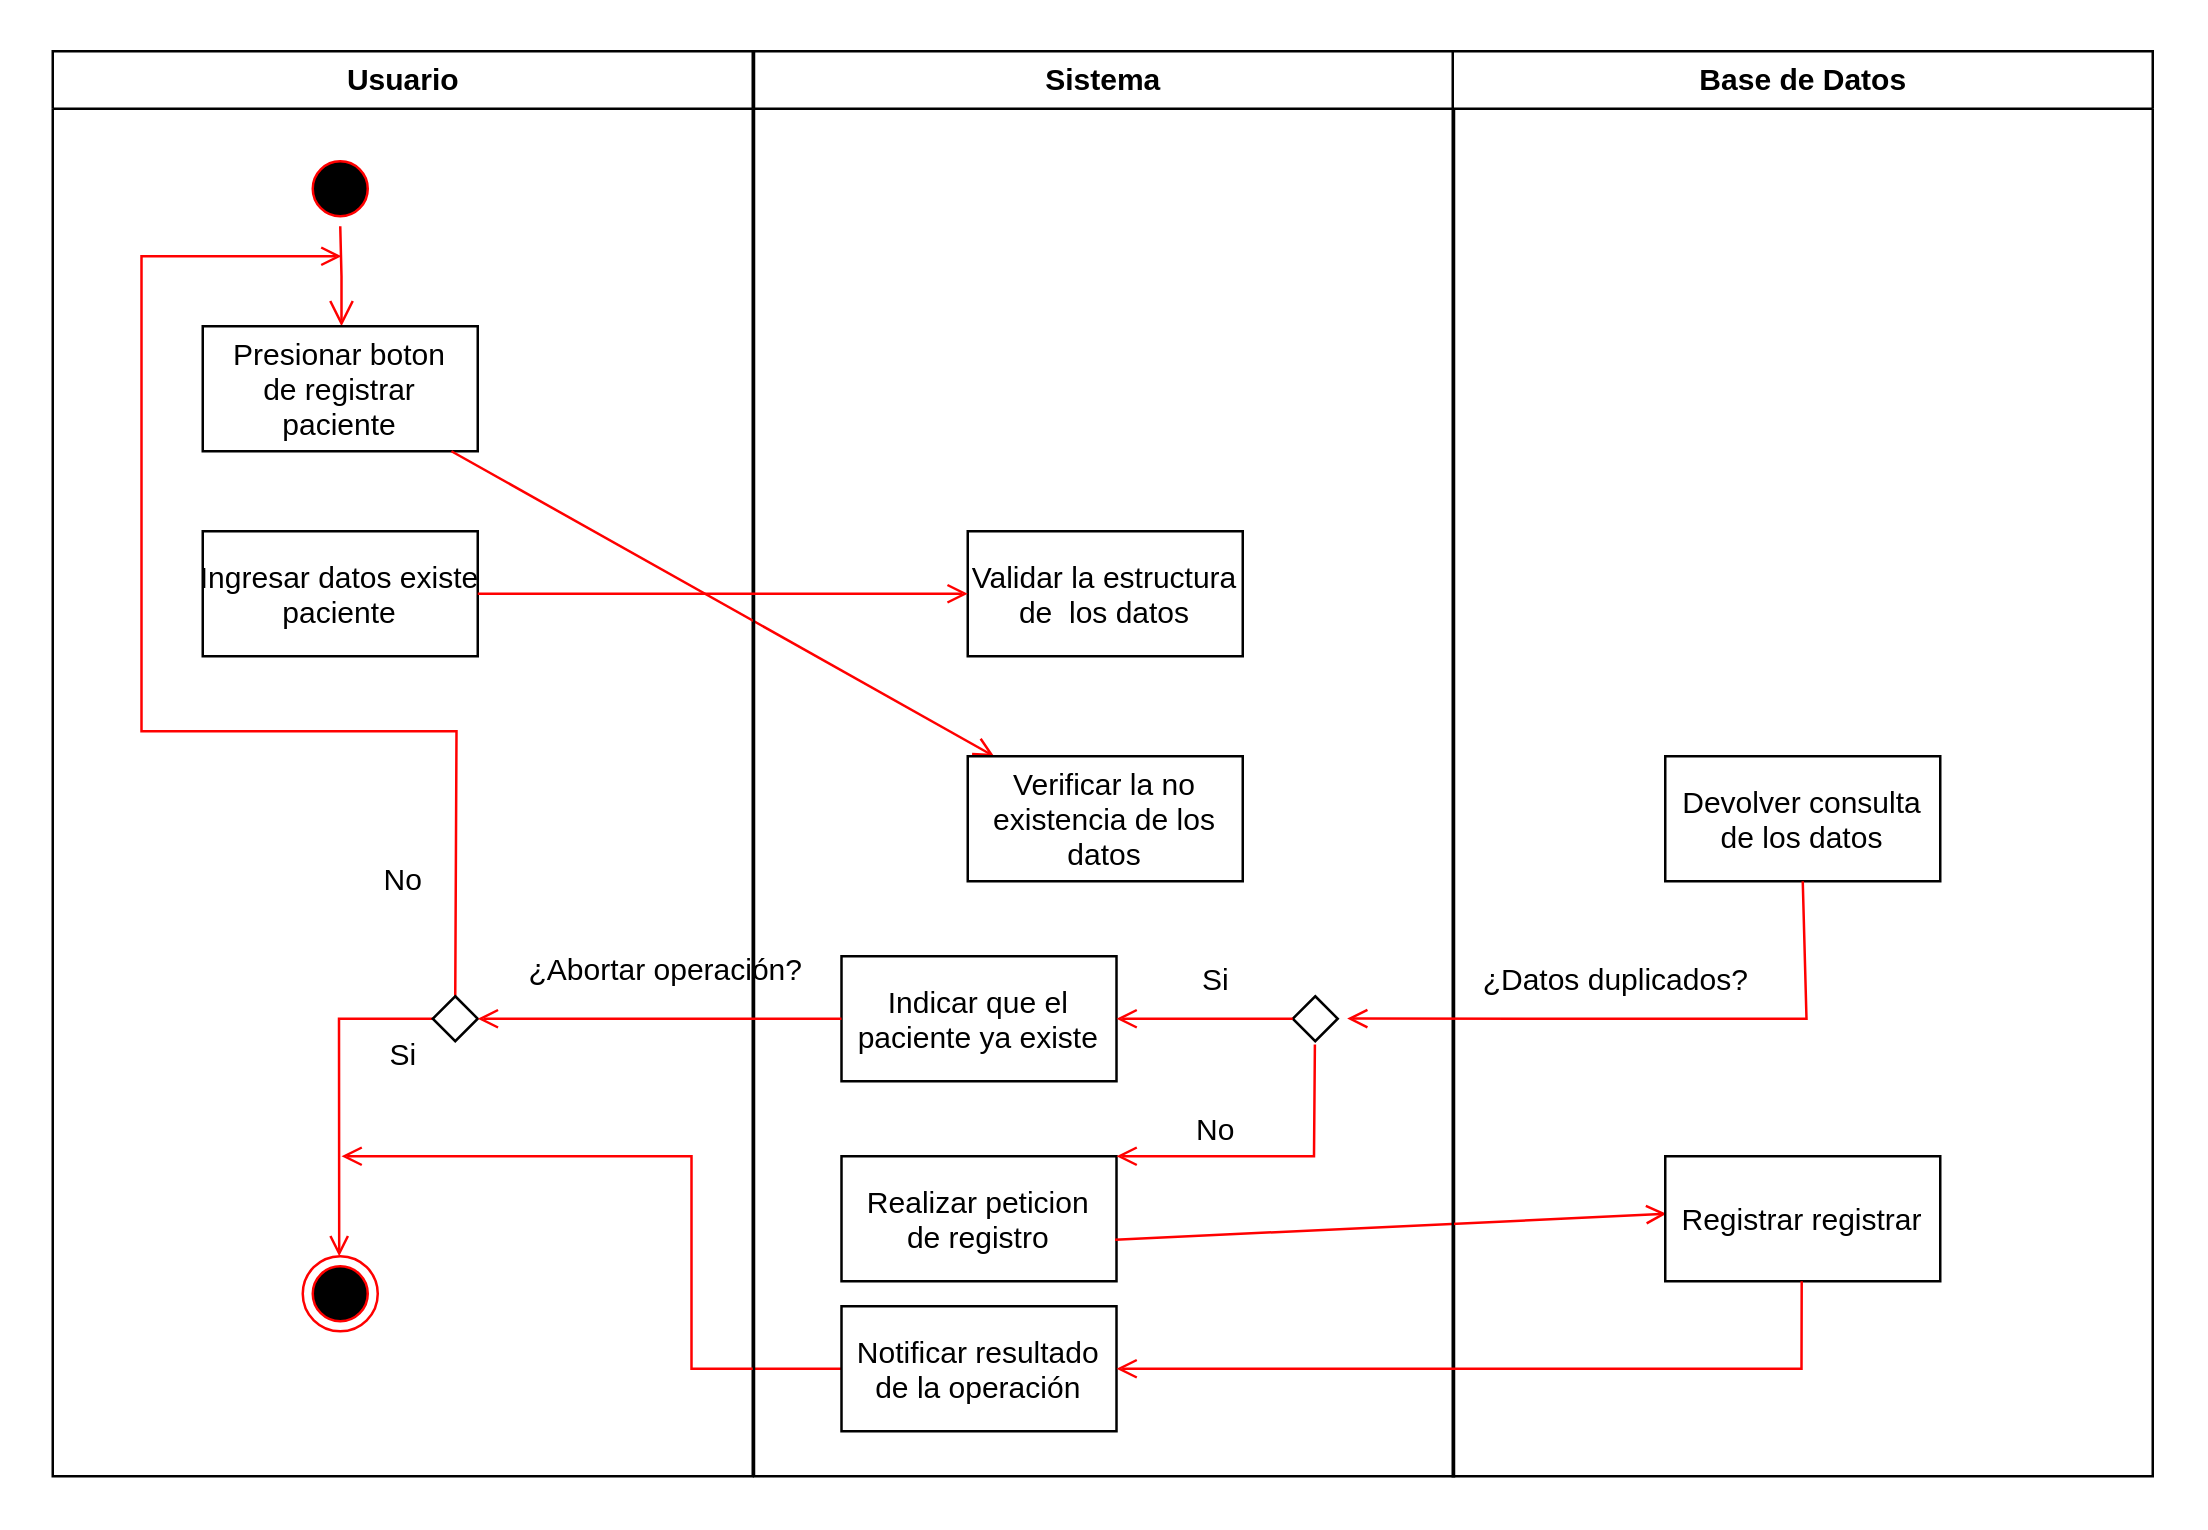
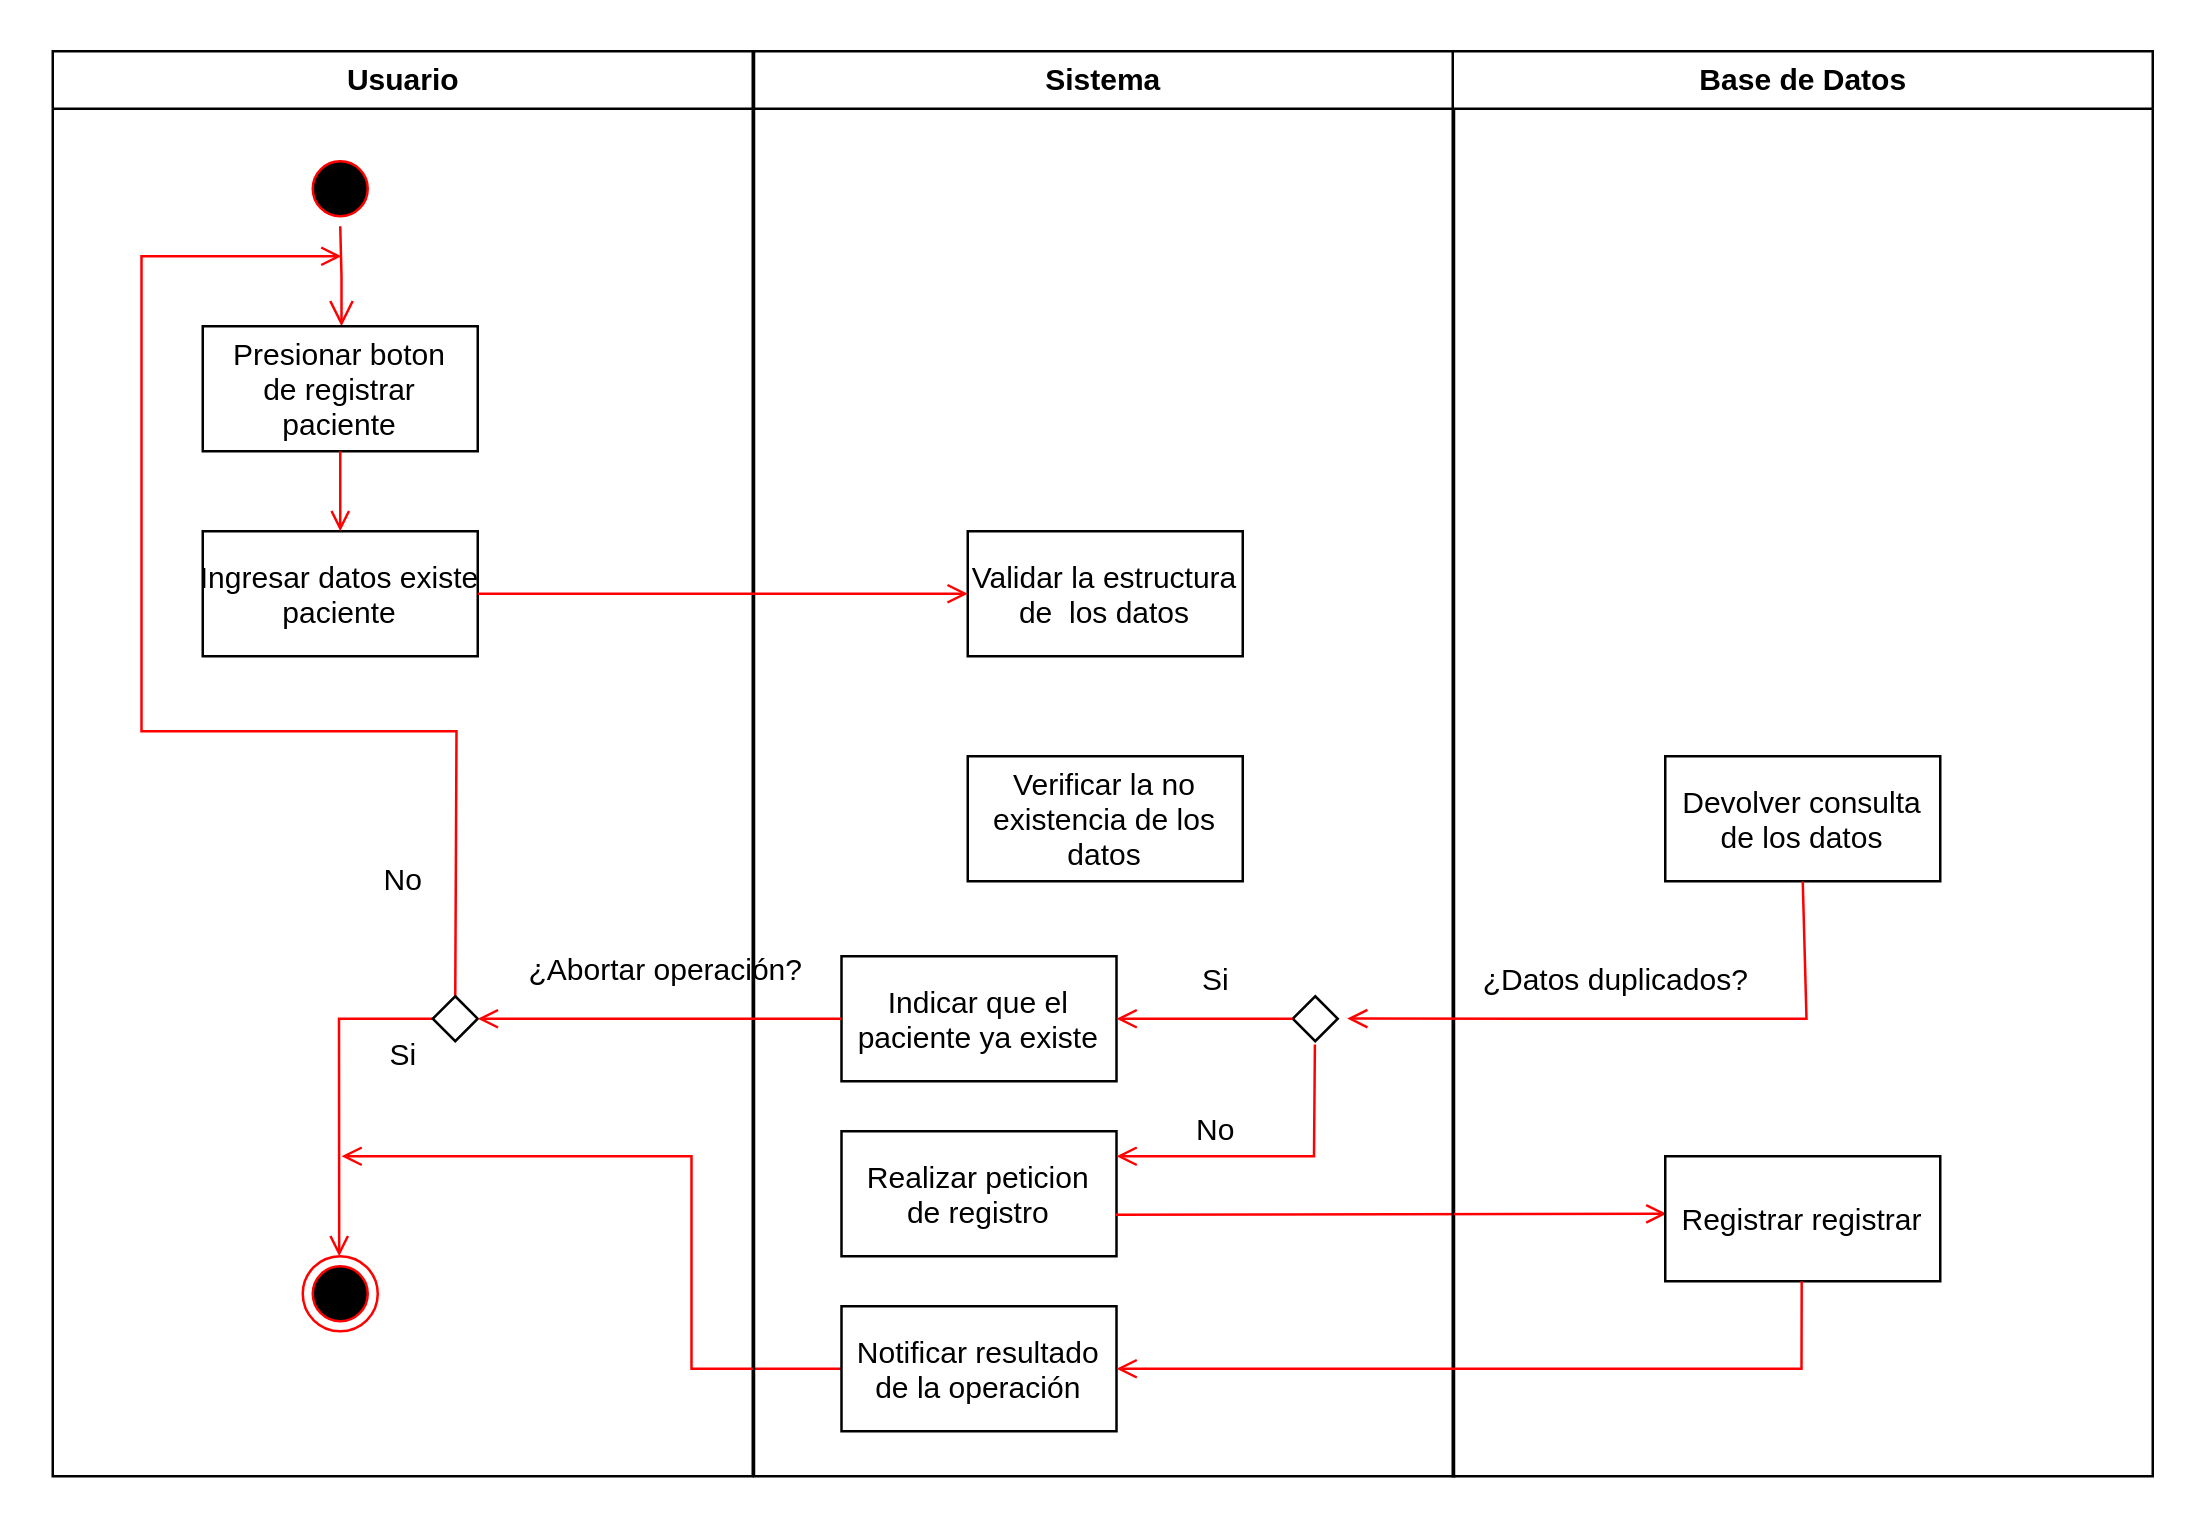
(573, 520) -> (340, 488)
(979, 1219) -> (979, 1194)
